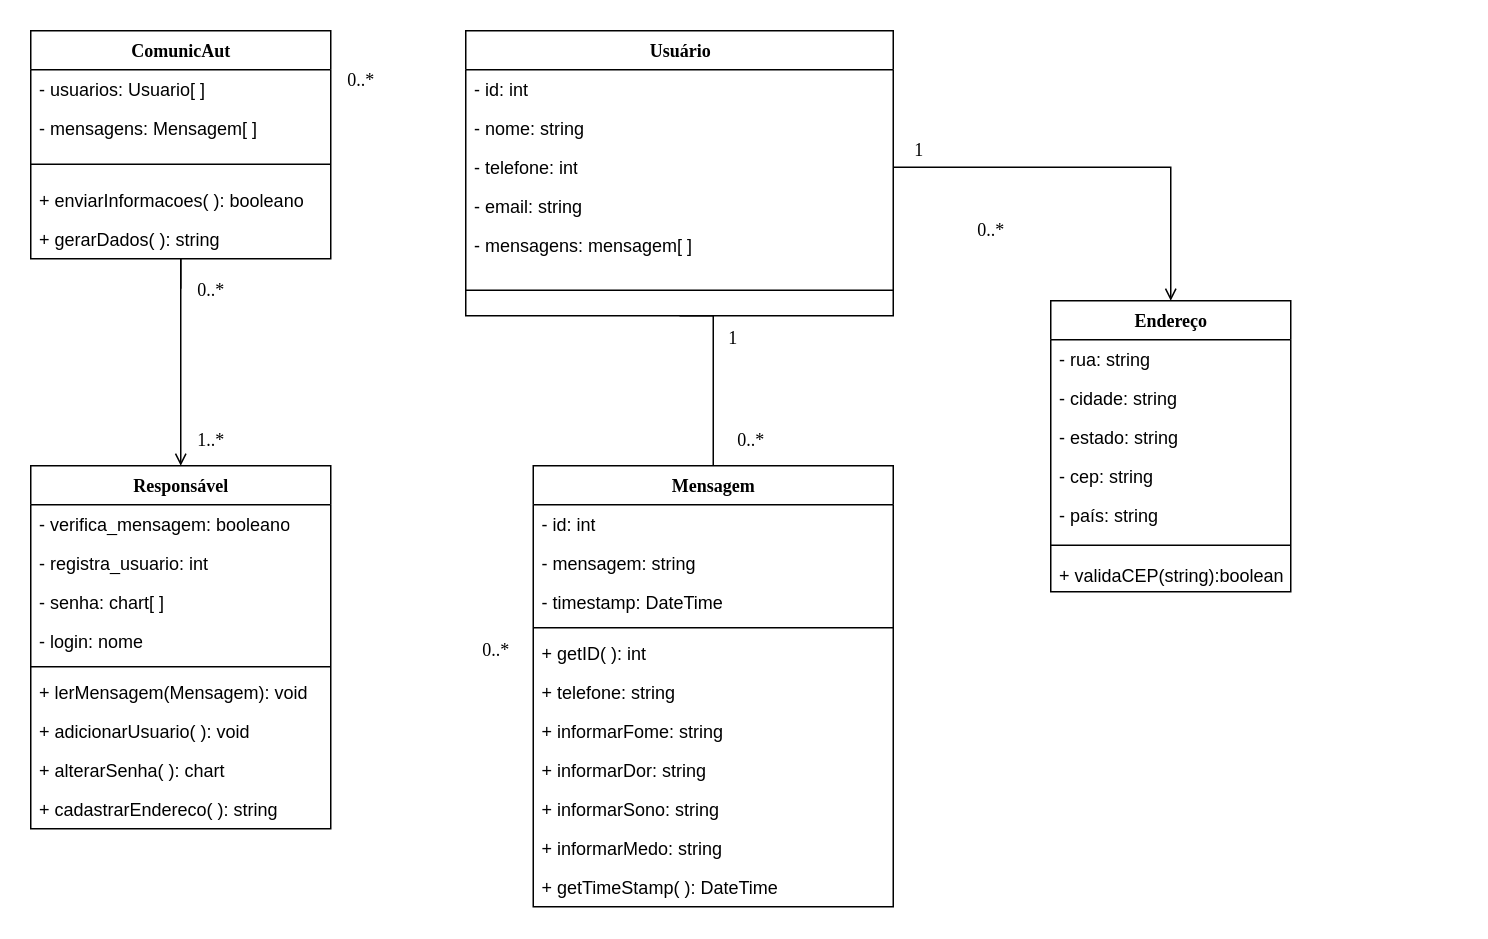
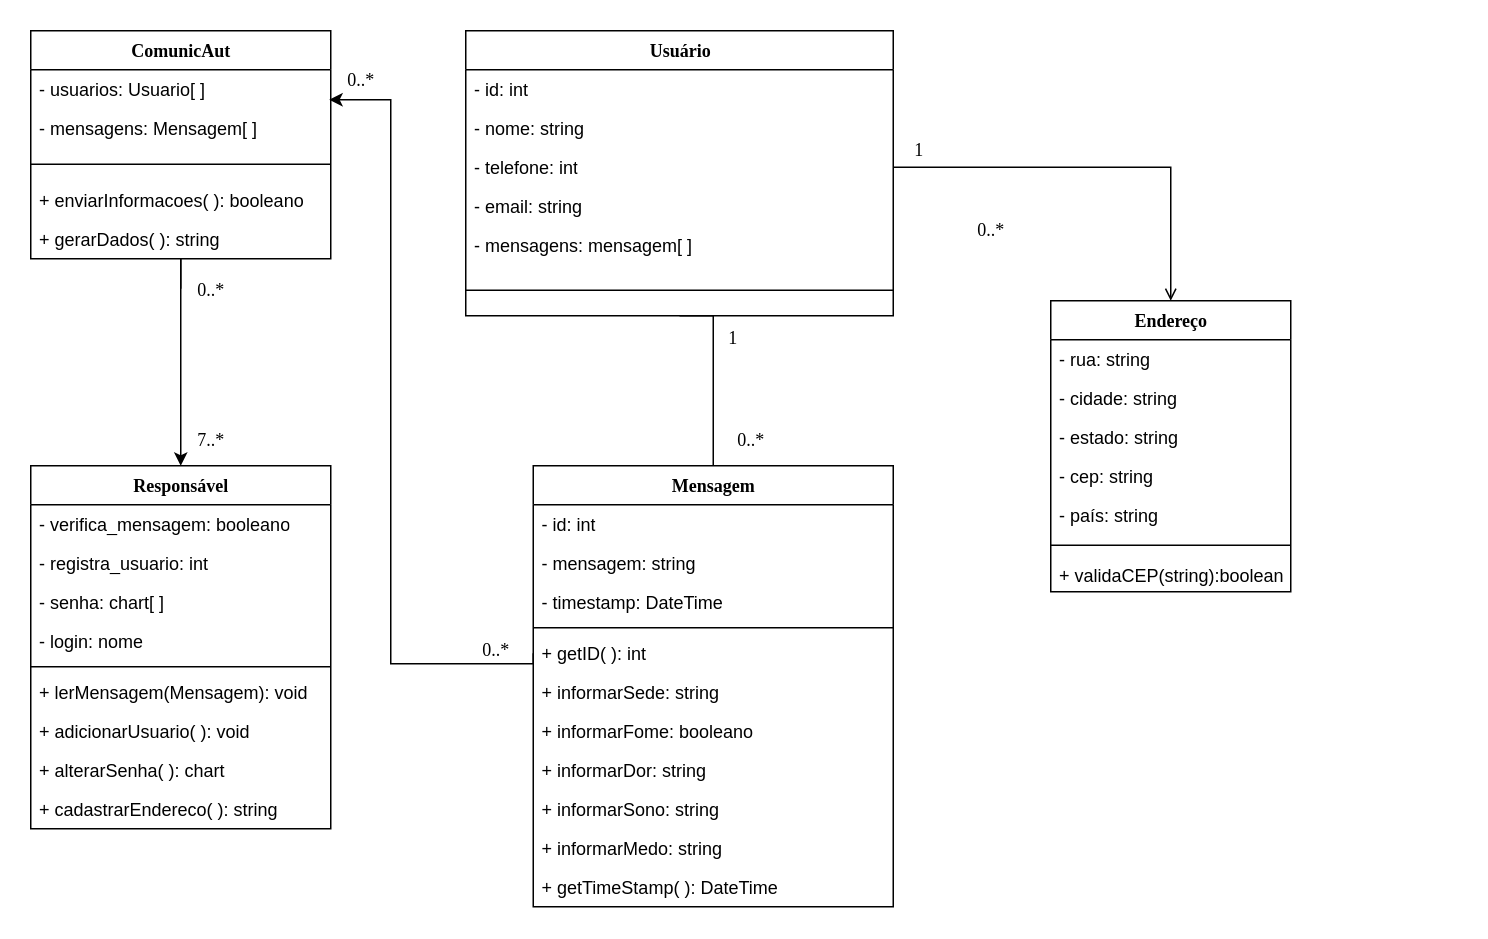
none -> (391, 429)
(212, 440) -> (212, 440)
(181, 456) -> (181, 454)
(621, 694) -> (641, 694)
(641, 733) -> (652, 733)
